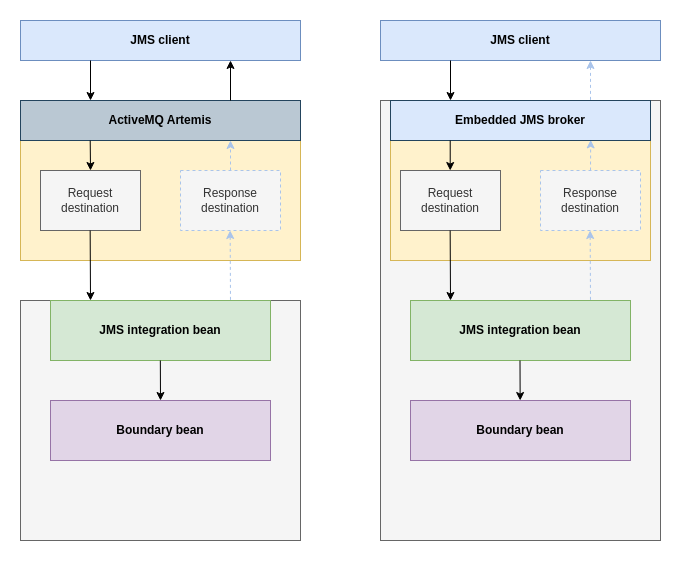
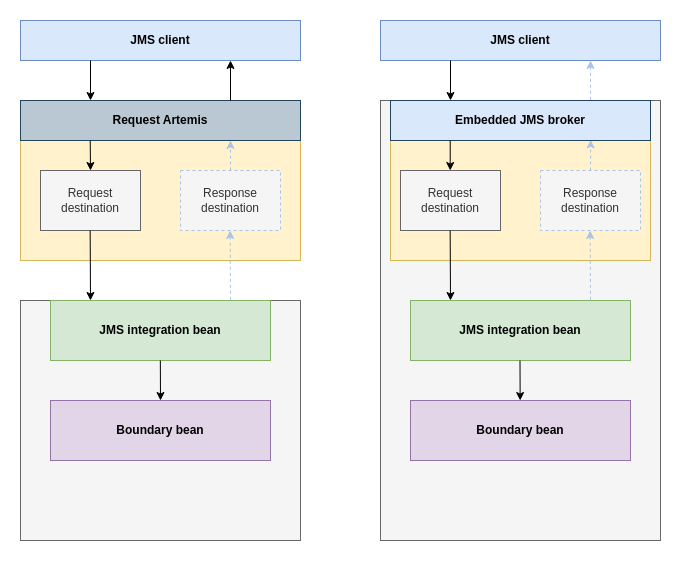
(161, 121) -> (161, 121)
